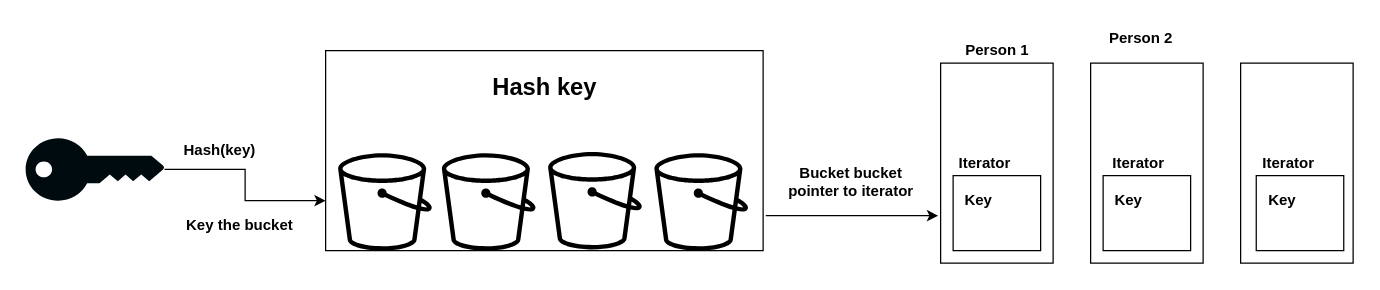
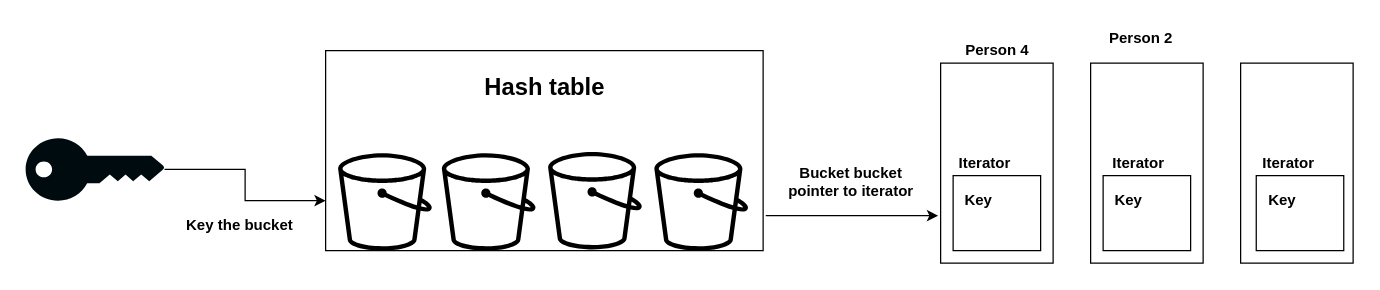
(998, 51) -> (998, 51)
(545, 88) -> (545, 88)
(219, 151) -> none
